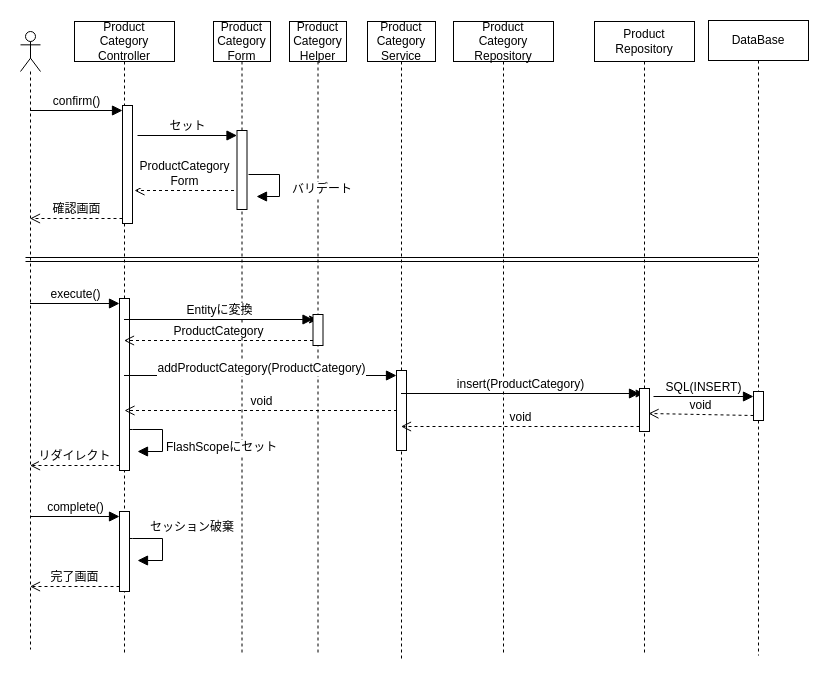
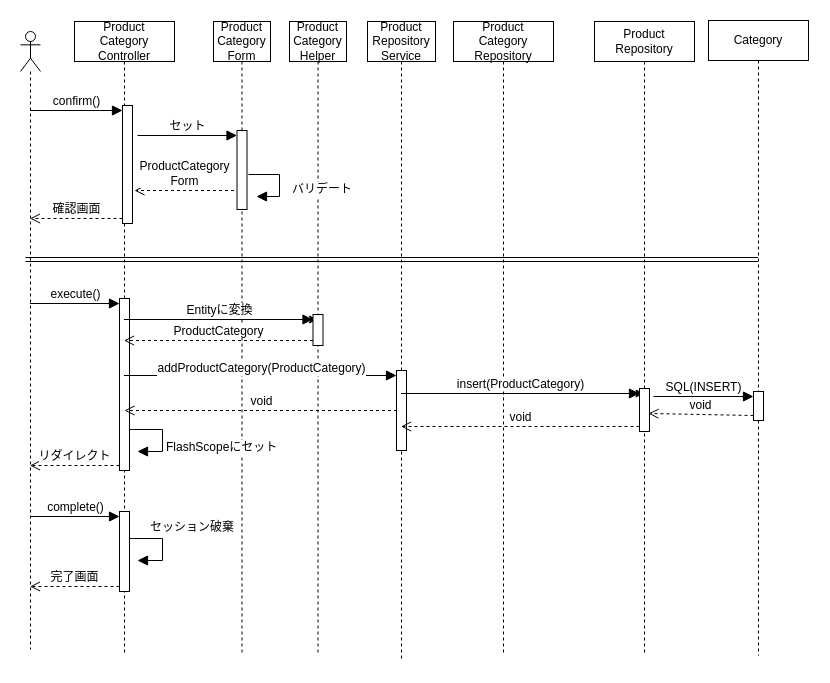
(759, 41) -> (759, 41)
(402, 42) -> (402, 42)
